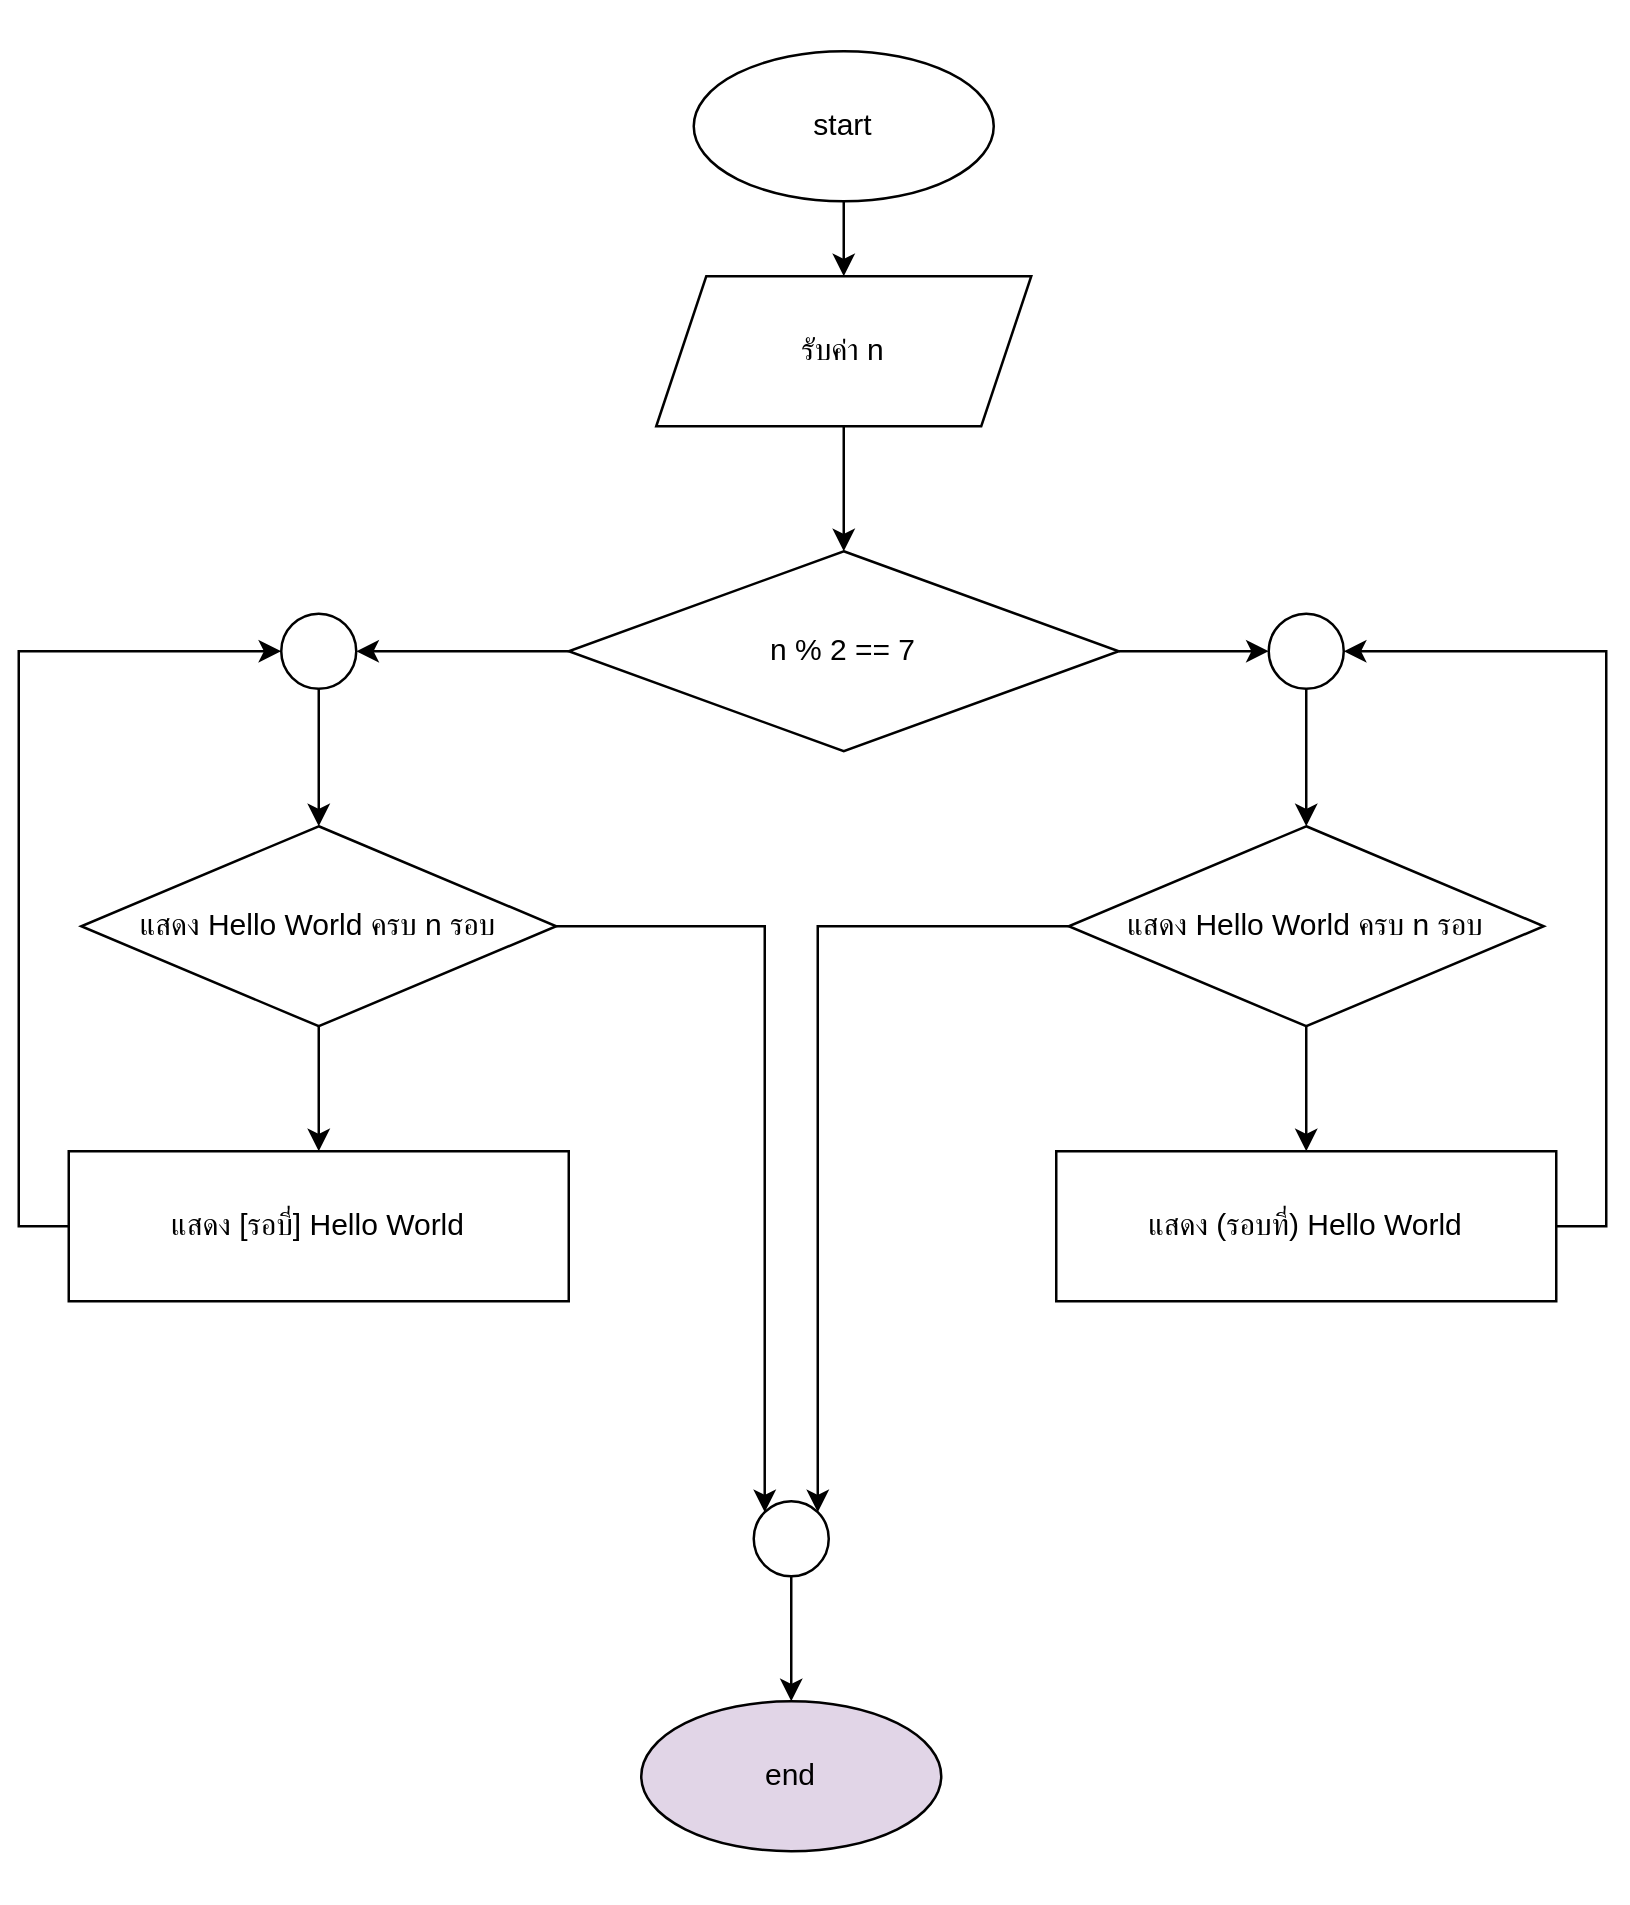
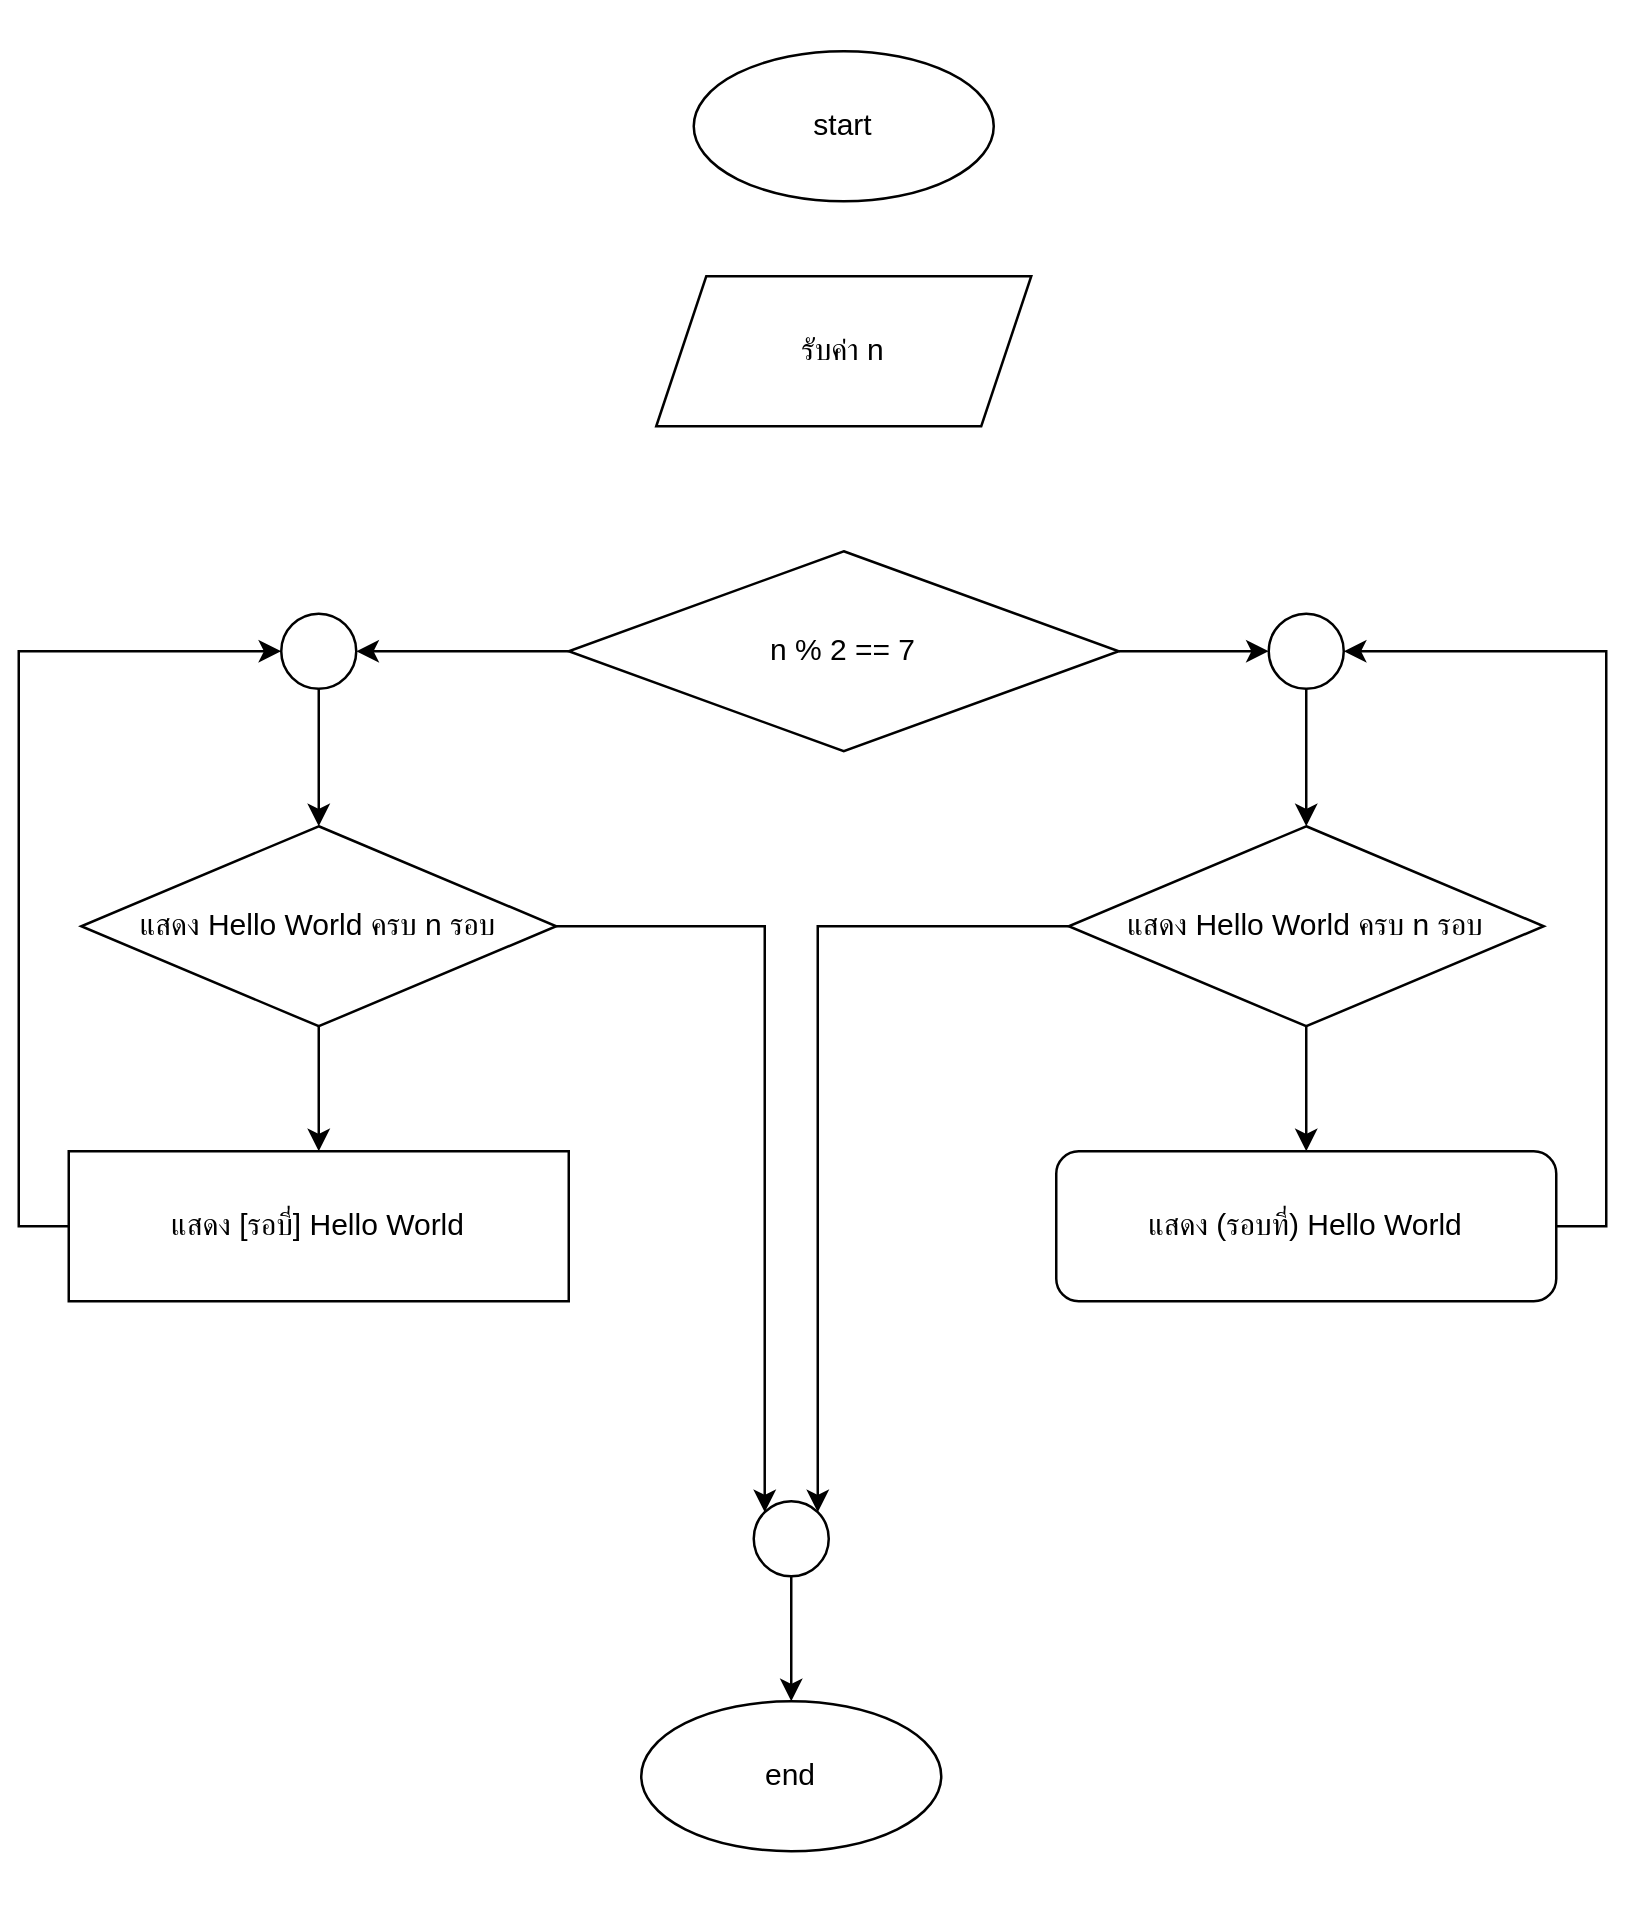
(844, 247) -> none
(844, 480) -> none
(1306, 1226) -> (1306, 1226)
(791, 1776) -> (791, 1776)
